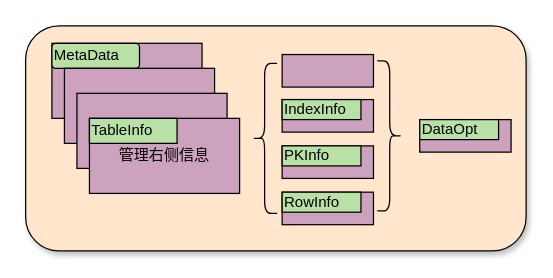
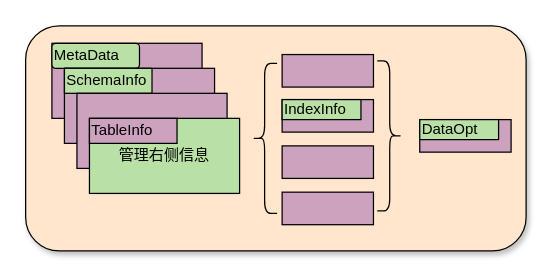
none -> (108, 81)
(133, 131) -> (133, 131)
(164, 156) -> (164, 156)
(321, 156) -> none
(321, 202) -> none
